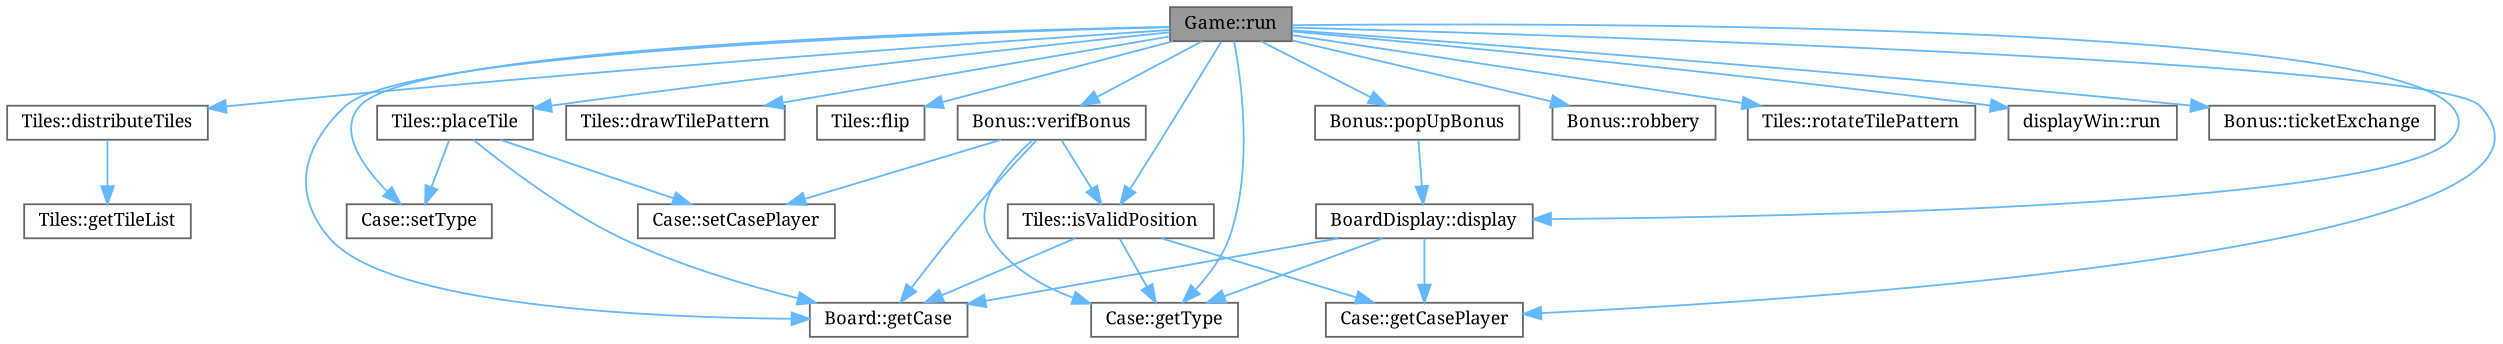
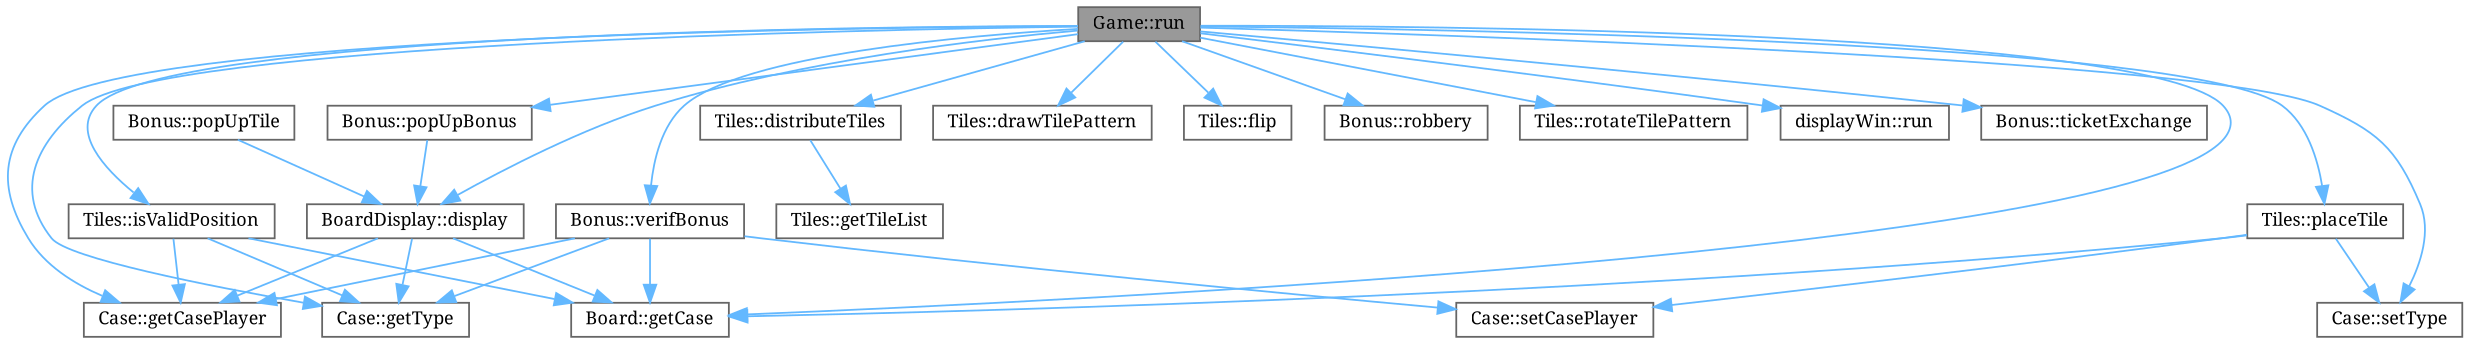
none -> (204, 123)
(1077, 164) -> (448, 264)
